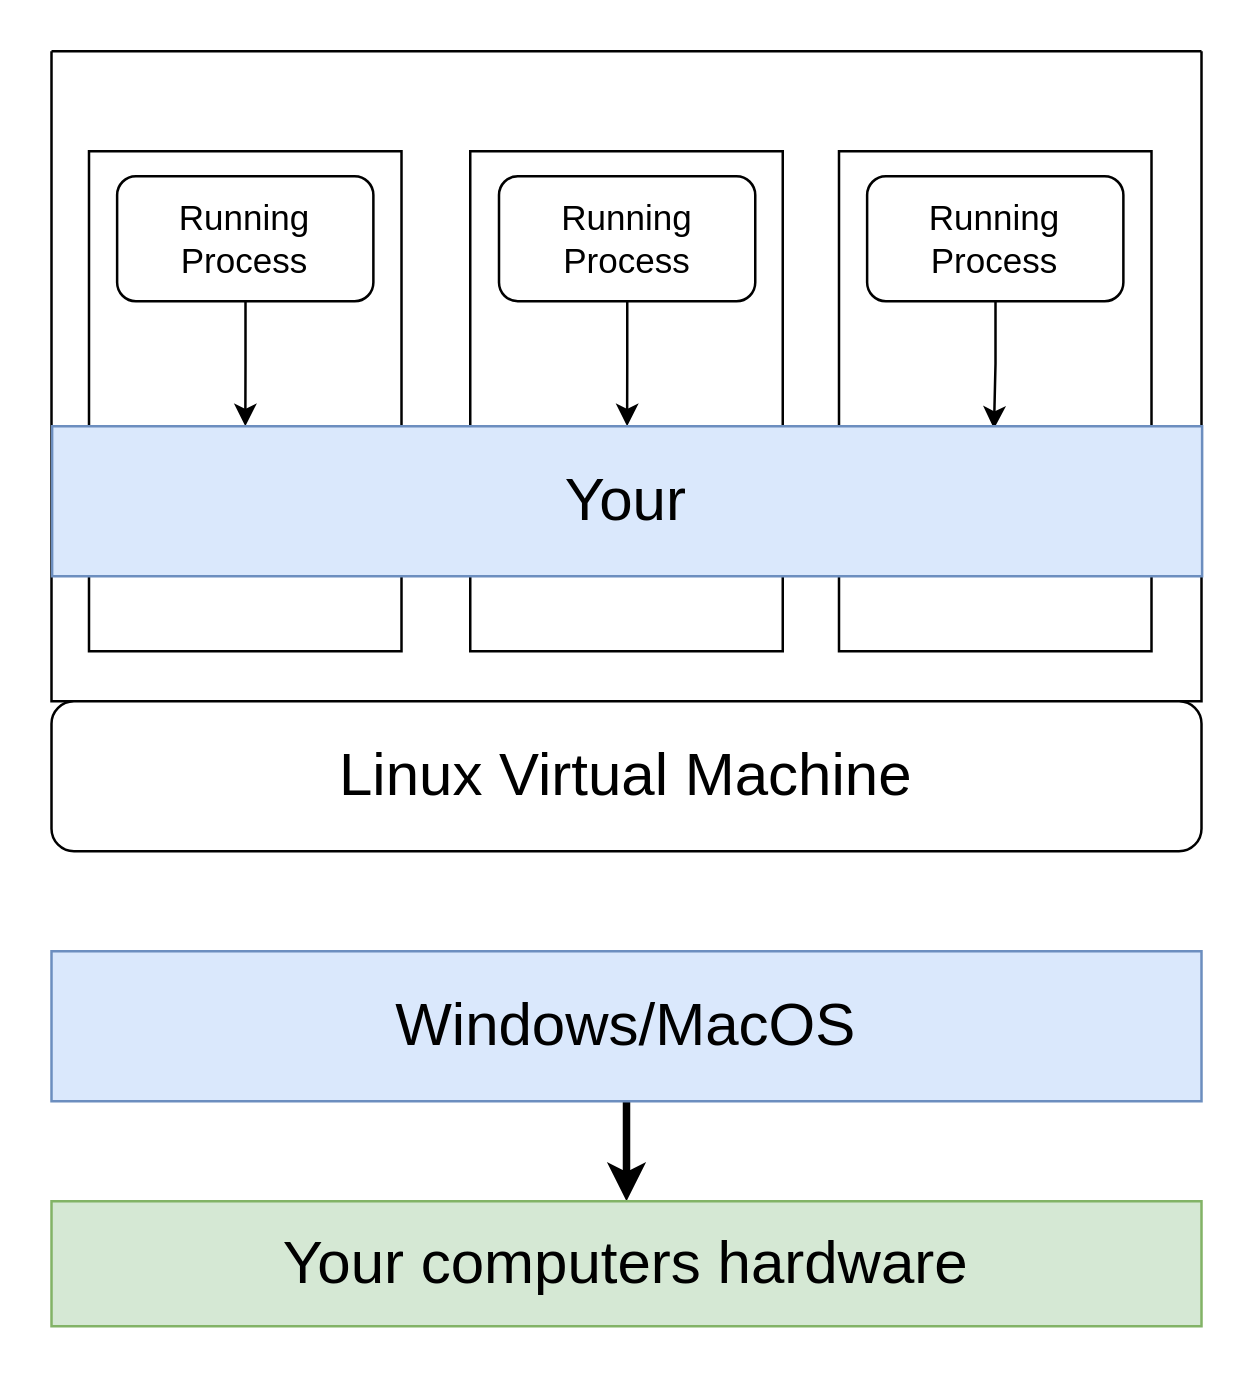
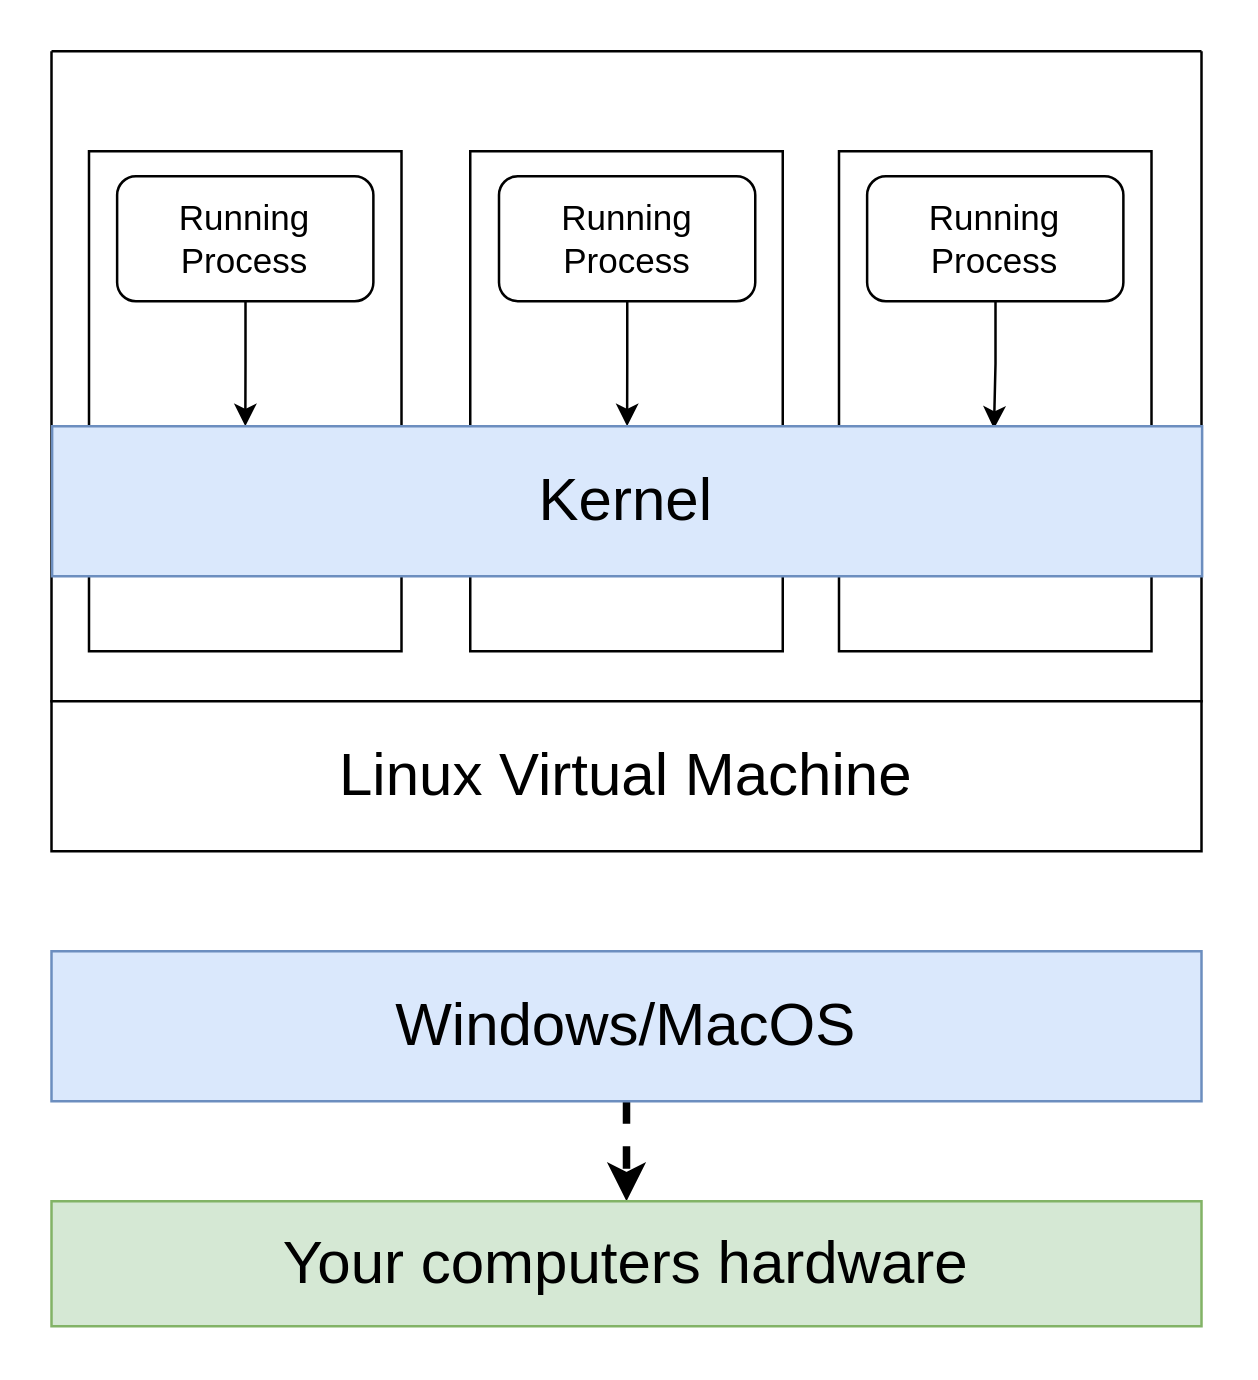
(626, 501) -> (626, 501)
(626, 776) -> (626, 776)
(626, 1135) -> (626, 1135)
